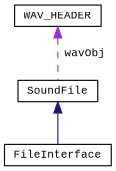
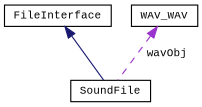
(58, 16) -> (165, 16)
(58, 129) -> (88, 58)
